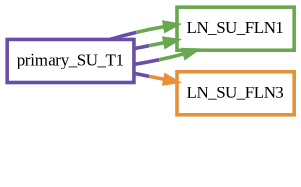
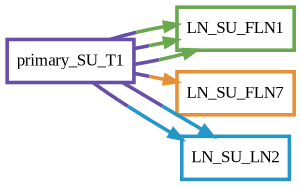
(236, 93) -> (236, 93)
none -> (236, 158)
